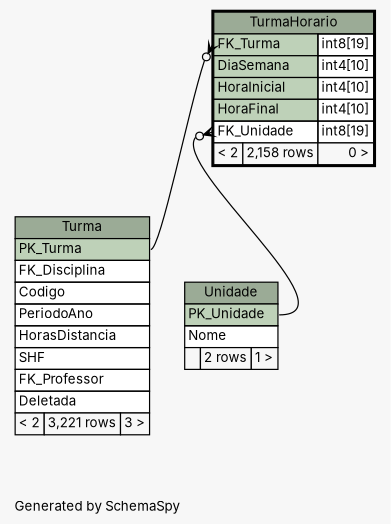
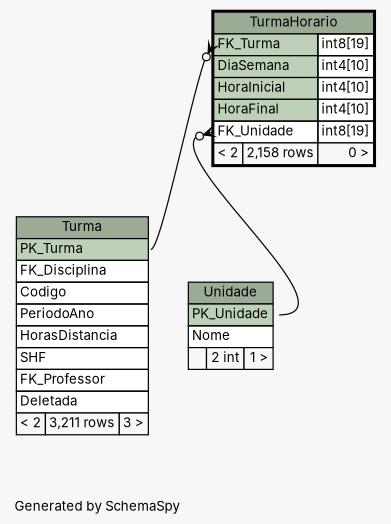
(226, 358) -> (226, 358)
(82, 423) -> (82, 423)
